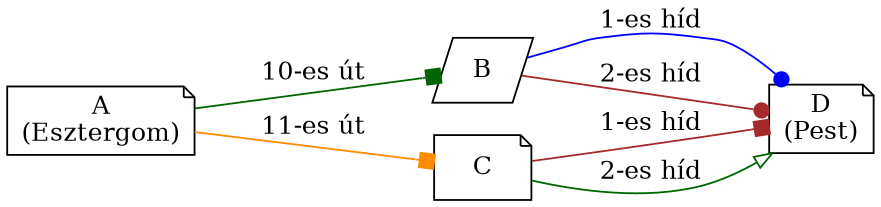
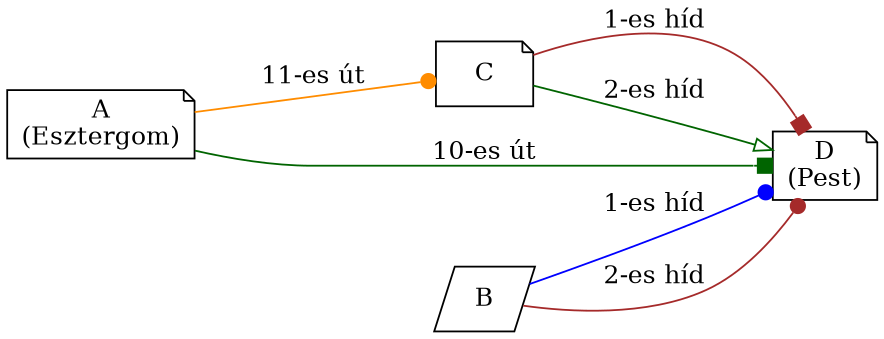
(308, 93) -> (474, 166)
(305, 146) -> (308, 97)
